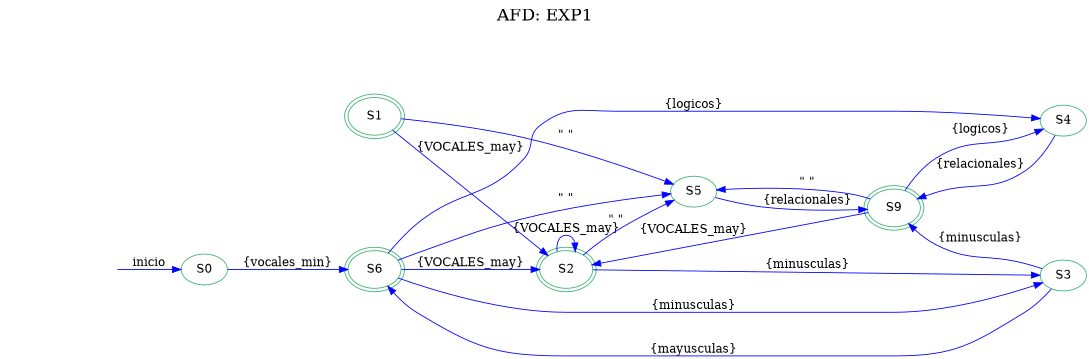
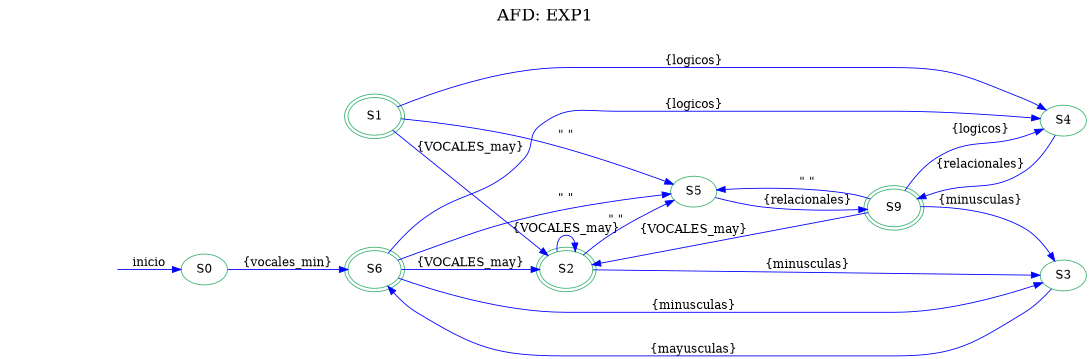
none -> (718, 68)
(976, 257) -> (992, 215)
